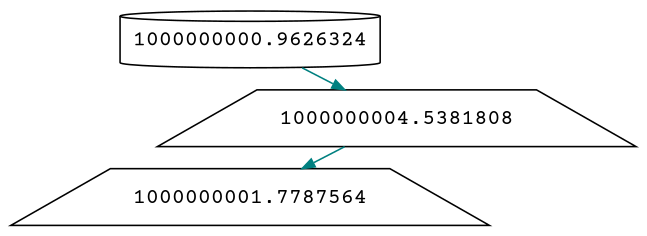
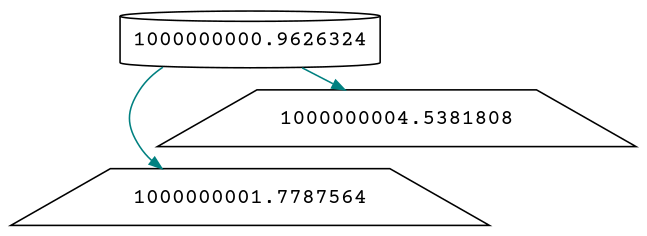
(329, 155) -> (130, 111)
